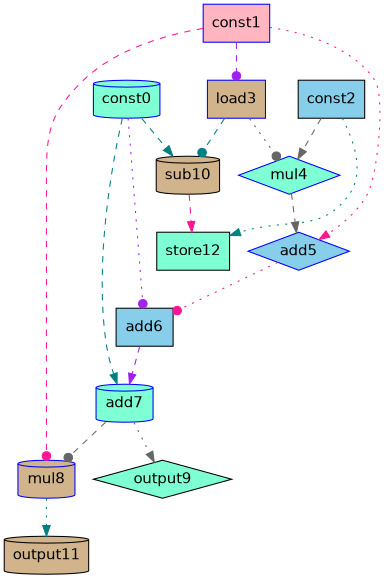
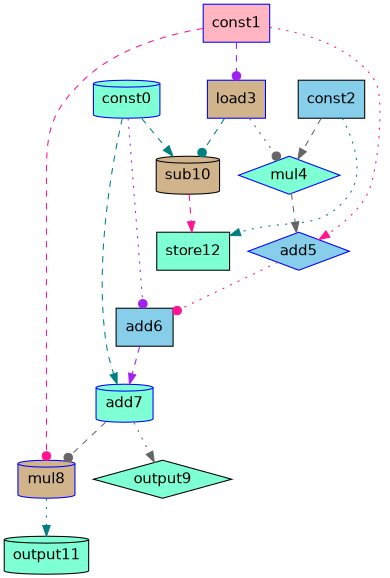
(46, 555) -> (46, 555)
